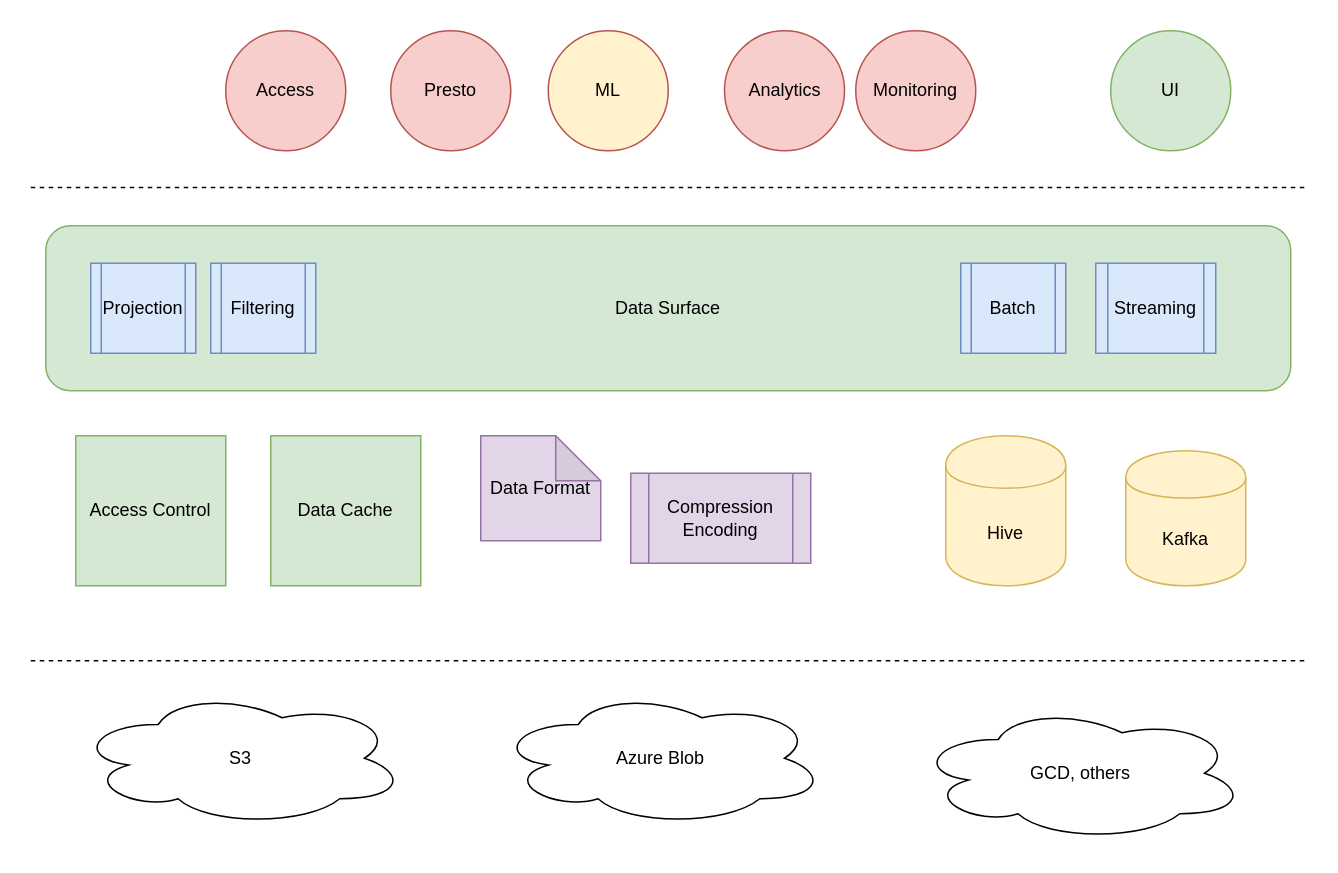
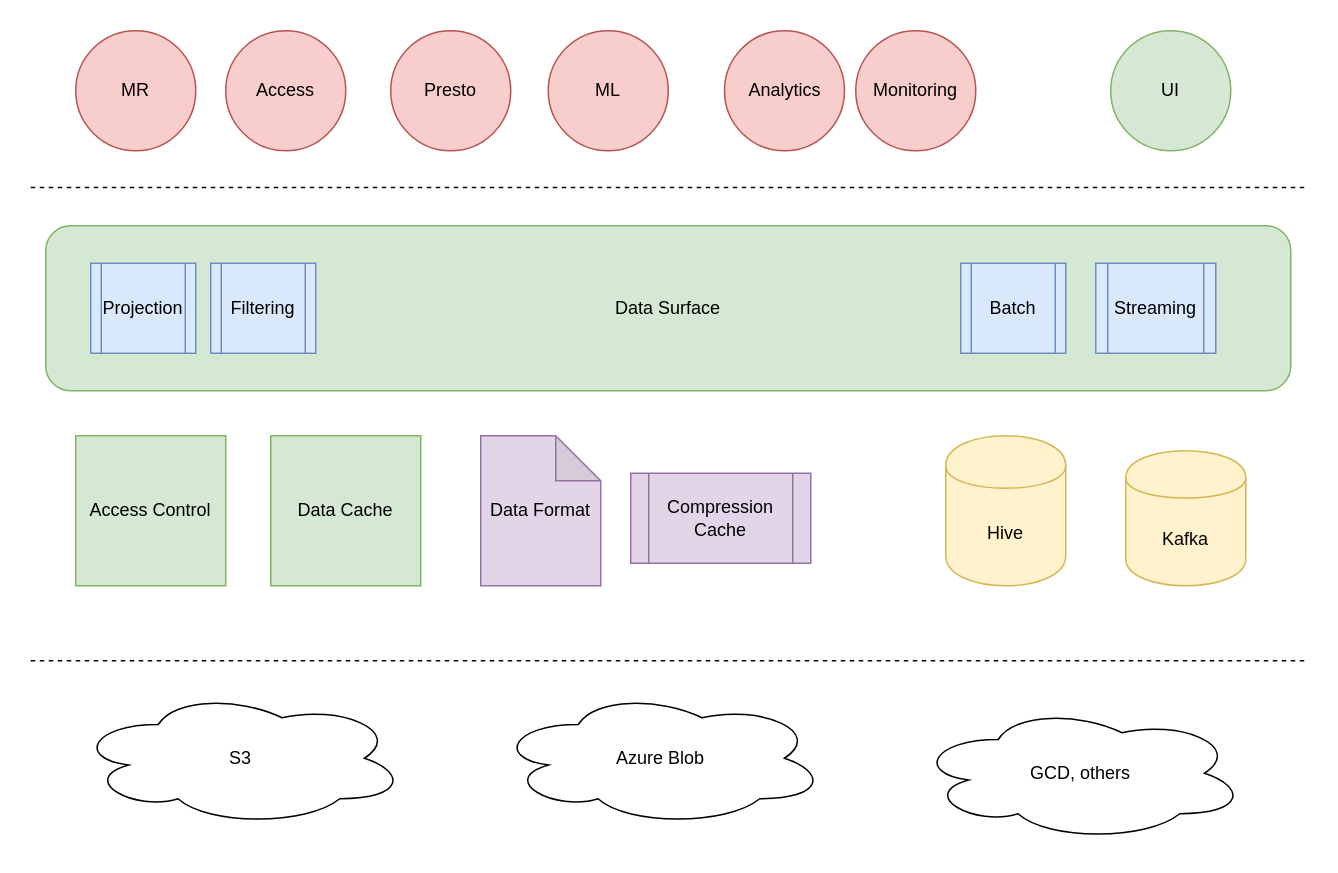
none -> (136, 91)
(608, 91) -> (608, 91)
(541, 488) -> (541, 511)
(721, 518) -> (721, 518)
